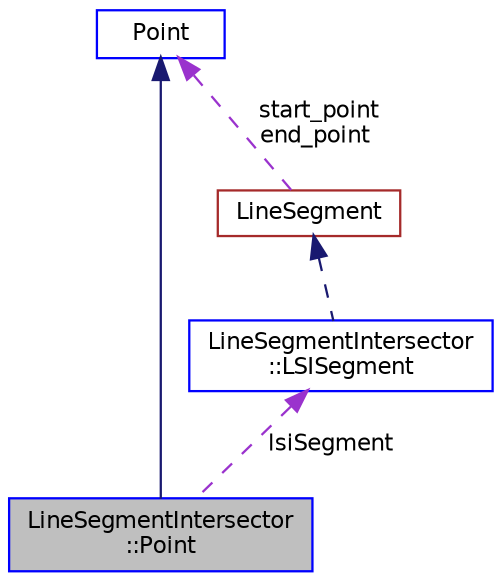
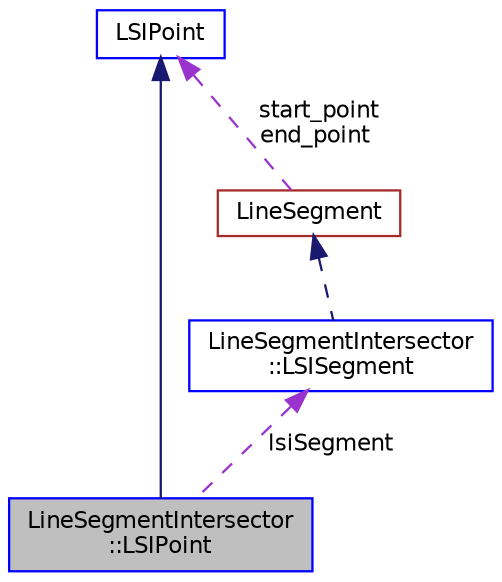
(161, 34) -> (161, 34)
(161, 535) -> (161, 535)
